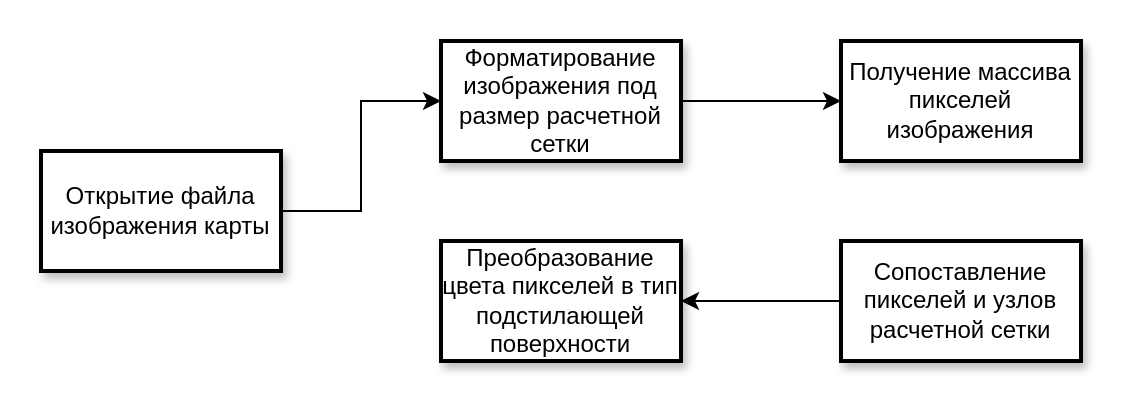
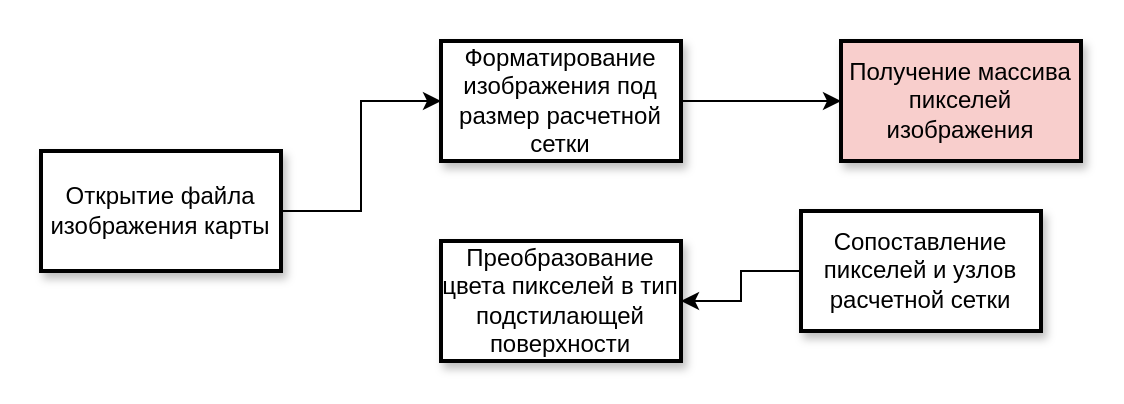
(961, 101) -> (961, 101)
(961, 301) -> (921, 271)
